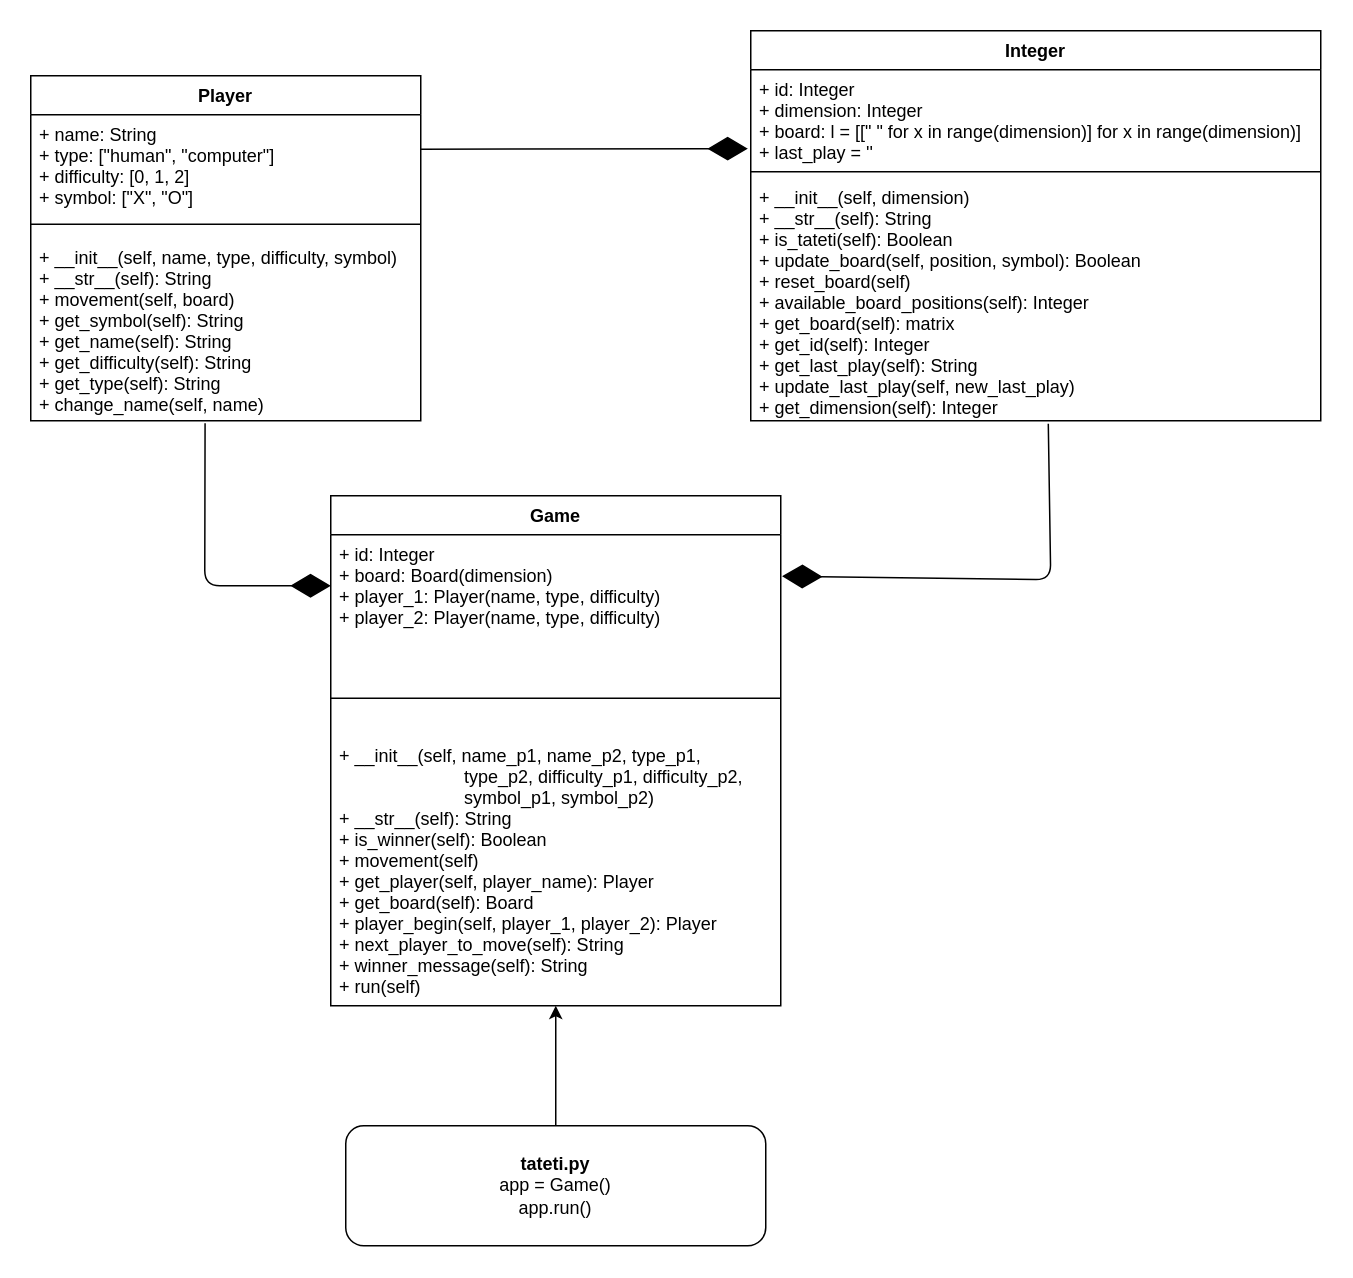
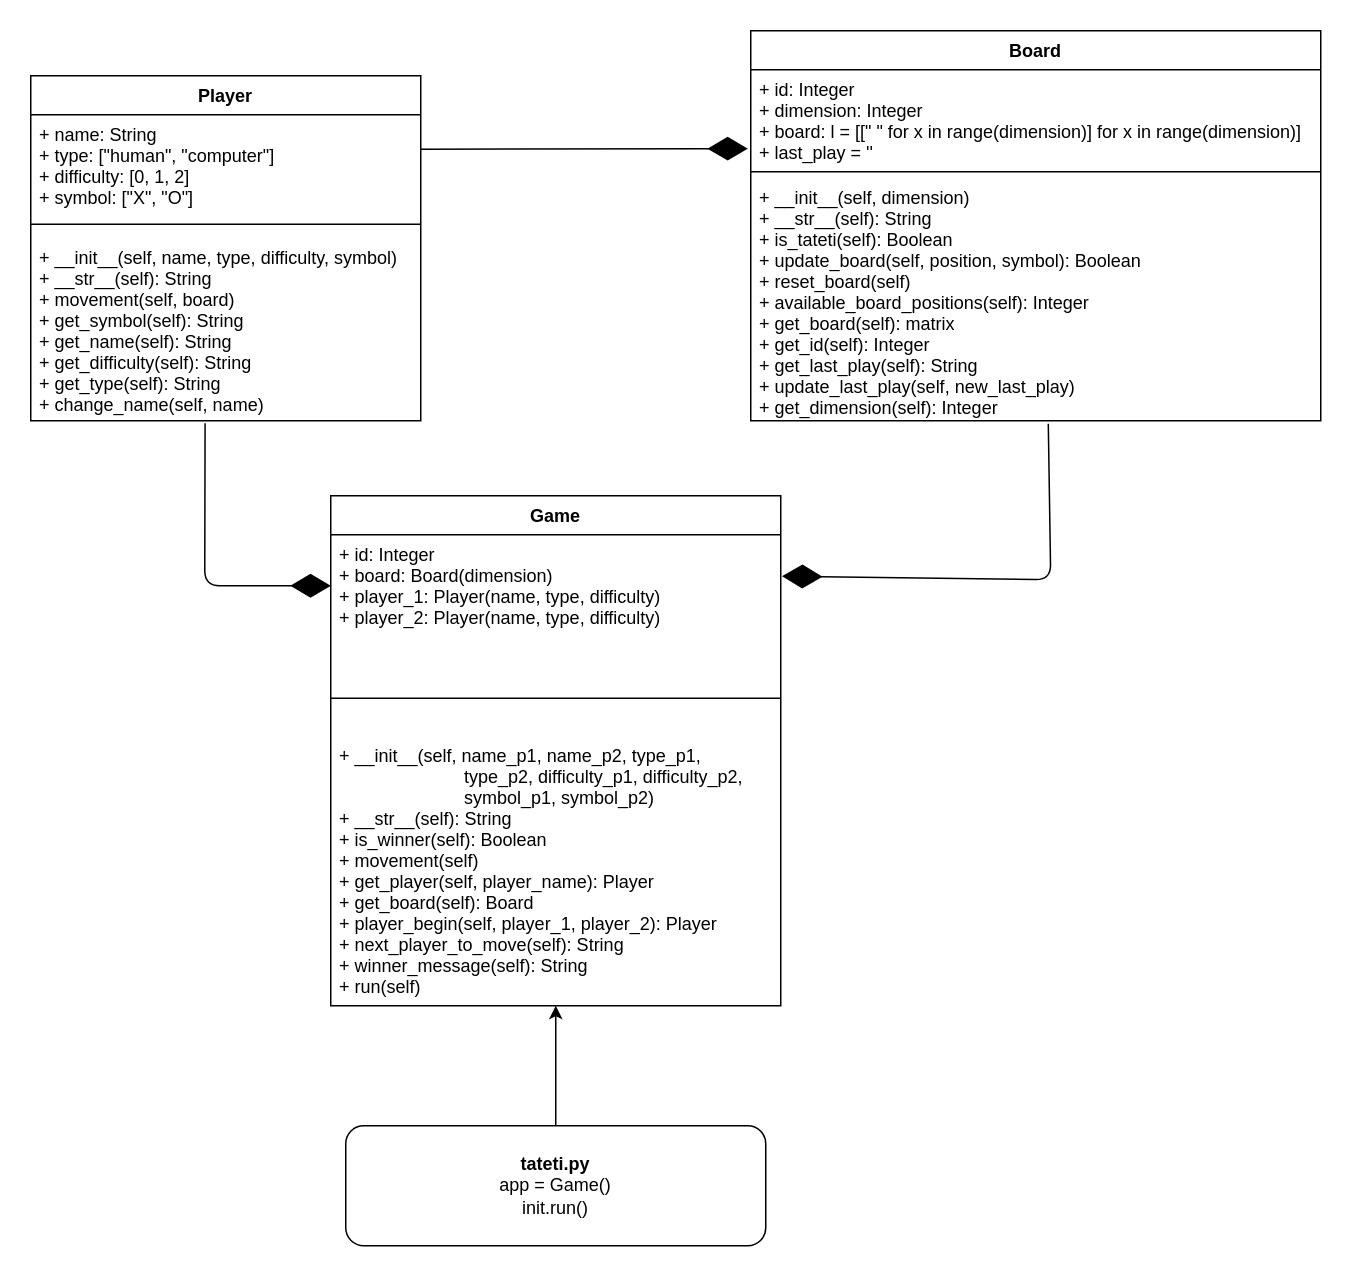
(1035, 51) -> (1035, 51)
(556, 1186) -> (556, 1186)
